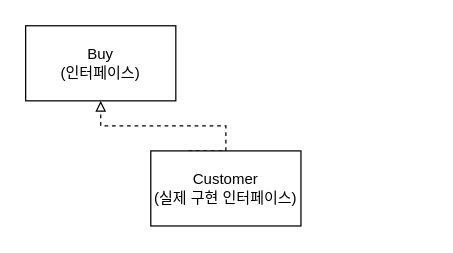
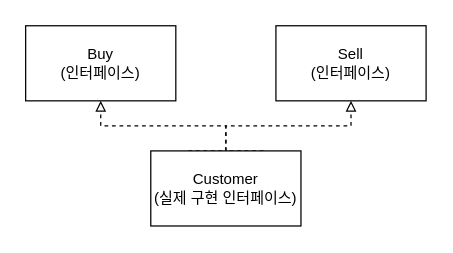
none -> (351, 63)
none -> (296, 126)
